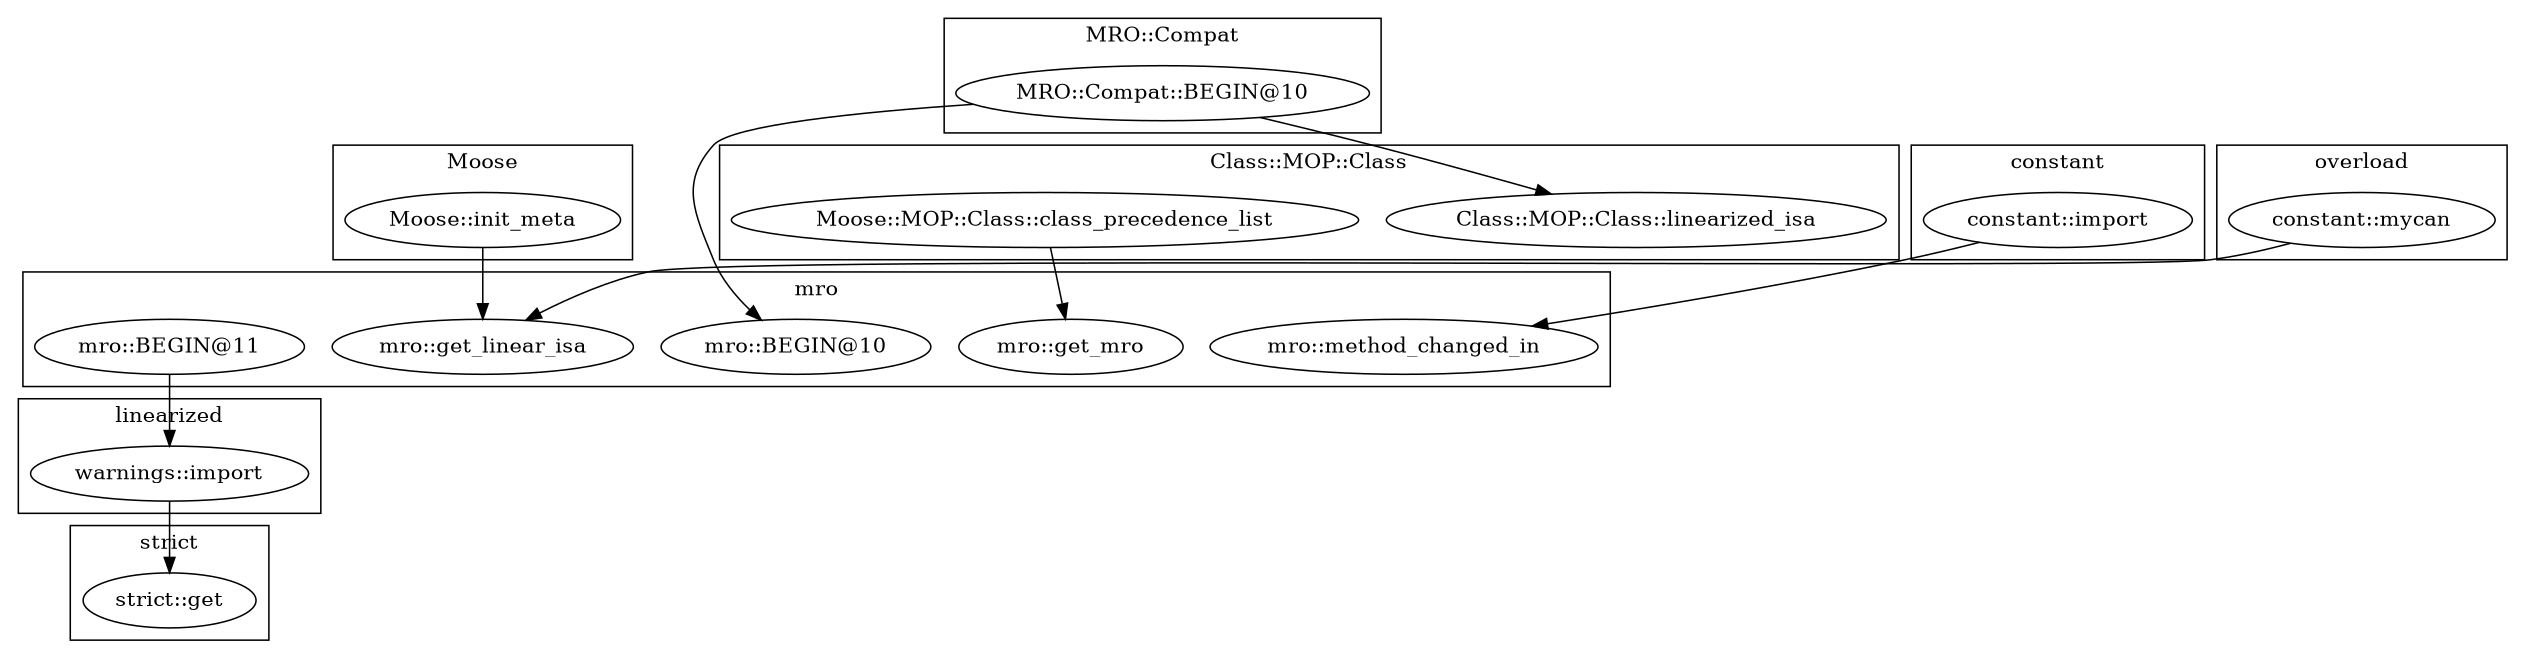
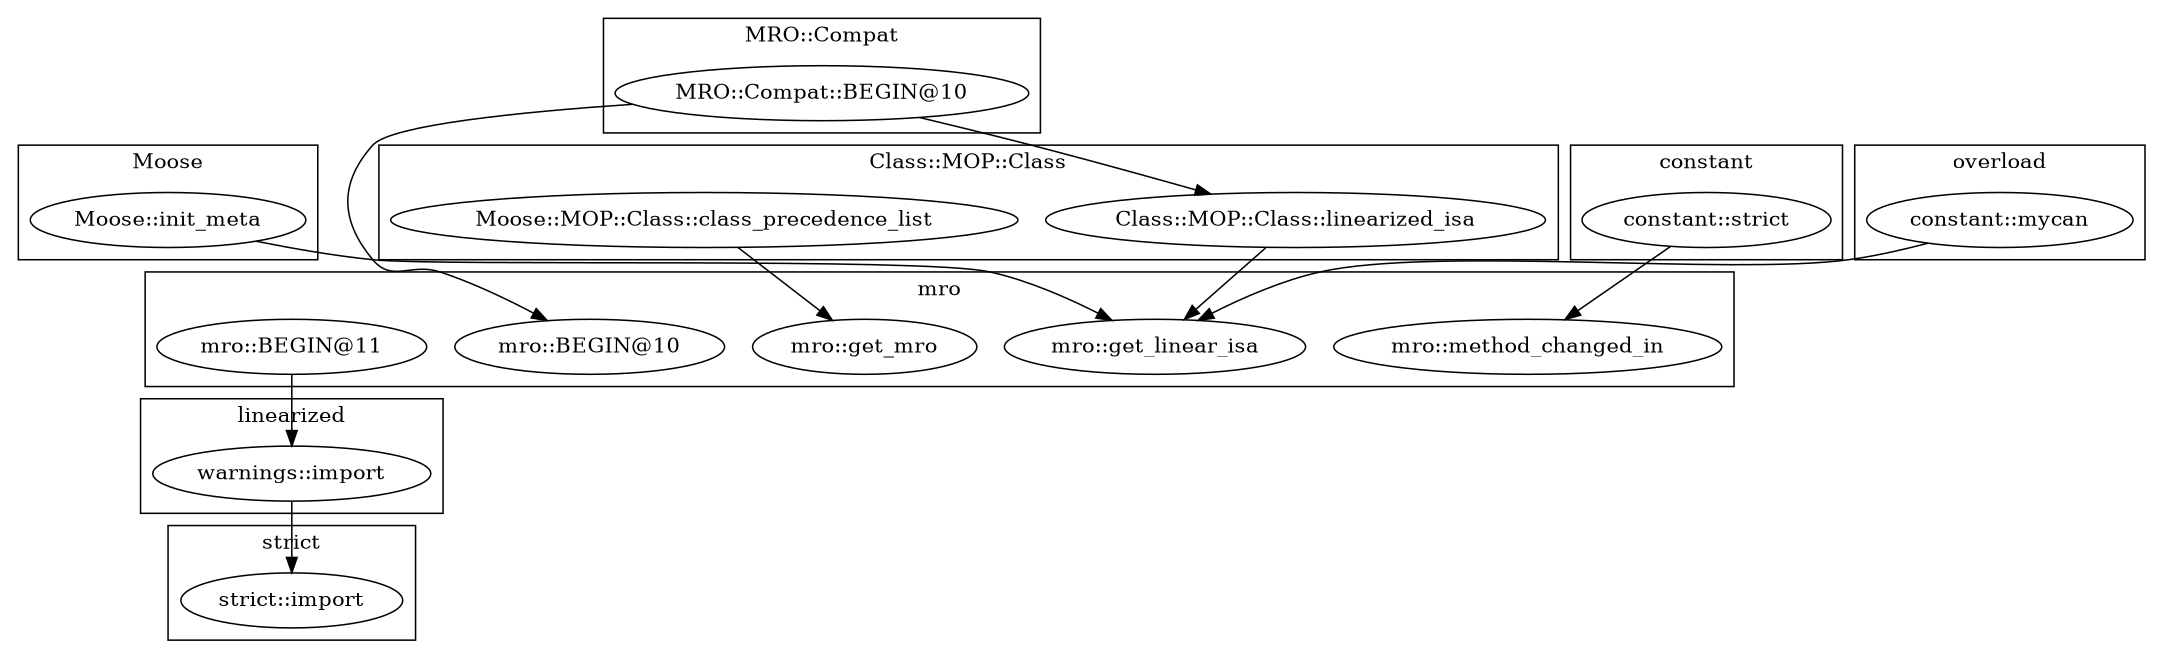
(2058, 220) -> (1707, 220)
none -> (1227, 281)
(170, 600) -> (292, 600)
